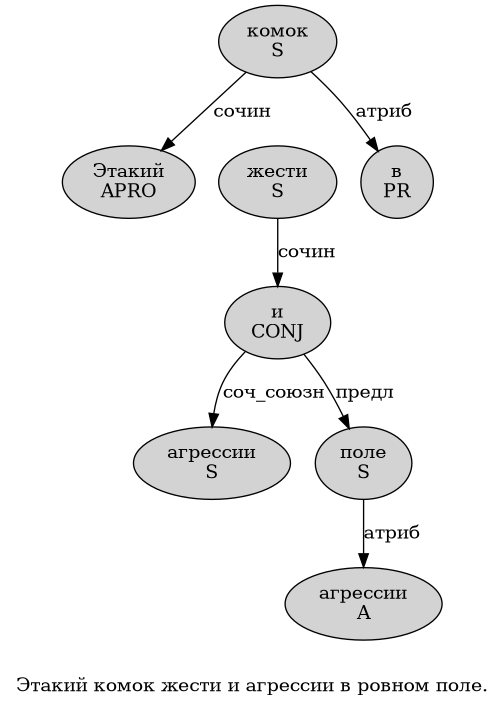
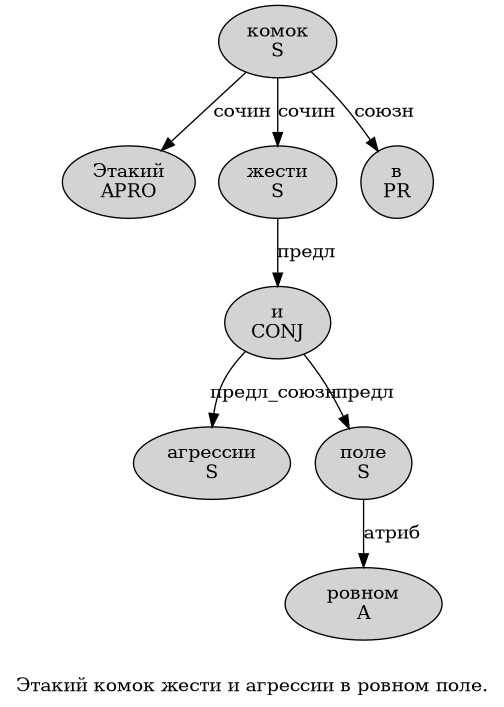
none -> (278, 105)
(384, 112) -> (384, 112)
(307, 252) -> (307, 252)
(274, 393) -> (274, 393)
(364, 604) -> (364, 604)
